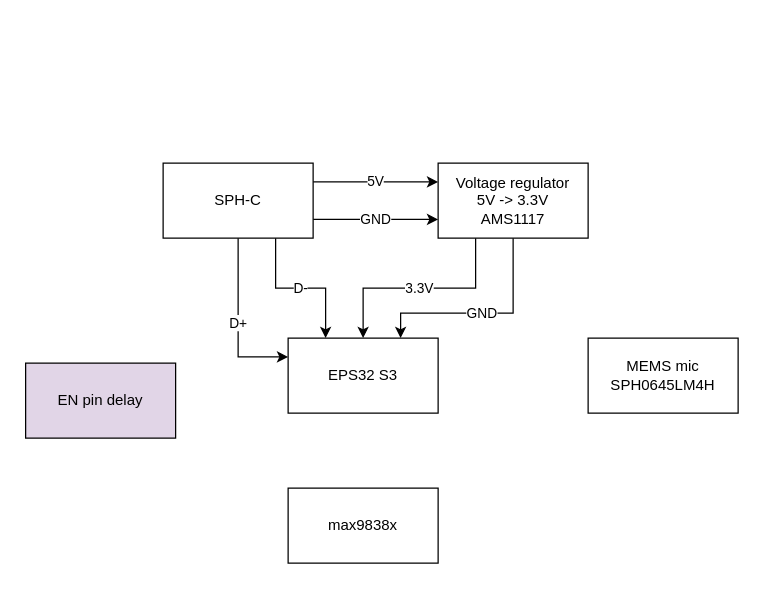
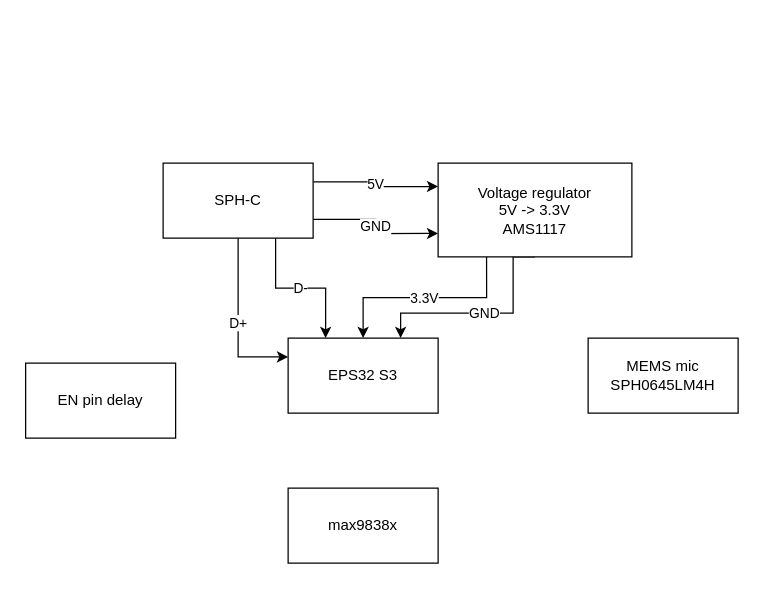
(513, 201) -> (535, 210)
(101, 401) -> (101, 401)
